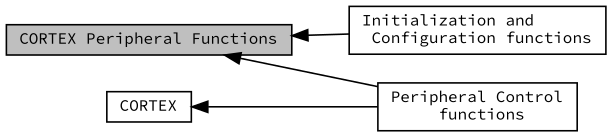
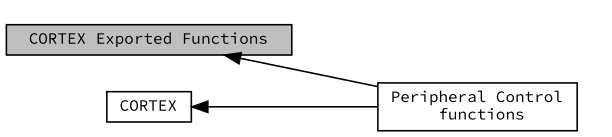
(478, 30) -> none
(149, 40) -> (149, 40)
